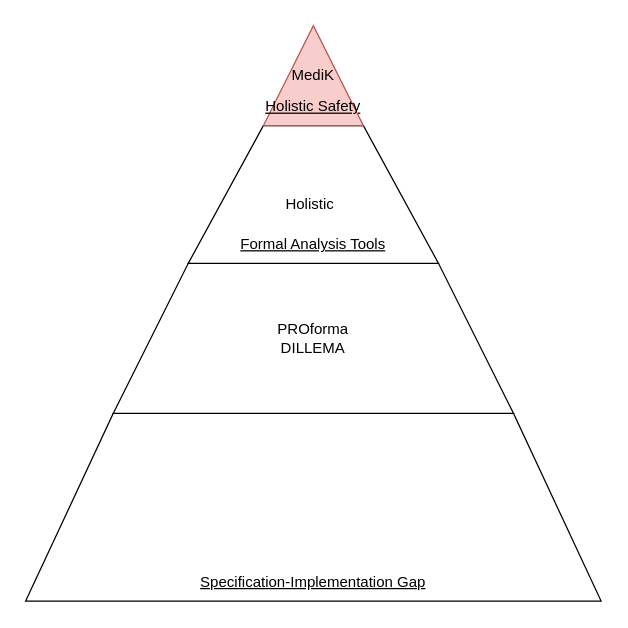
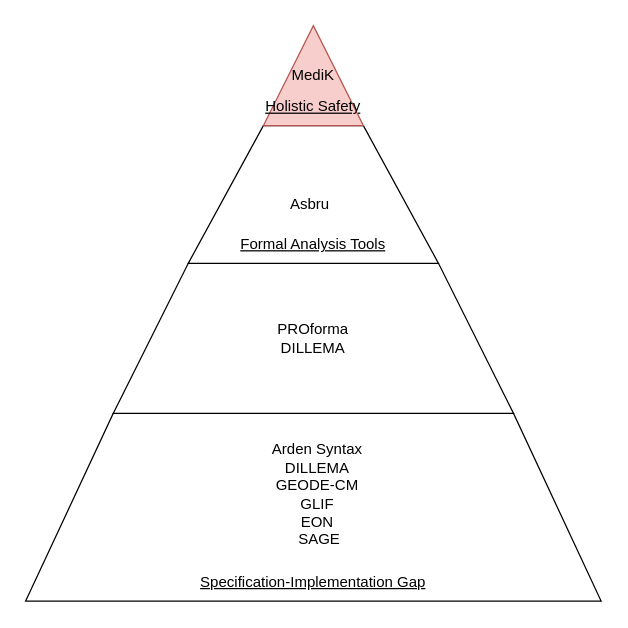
(310, 213) -> (310, 213)
none -> (319, 494)
